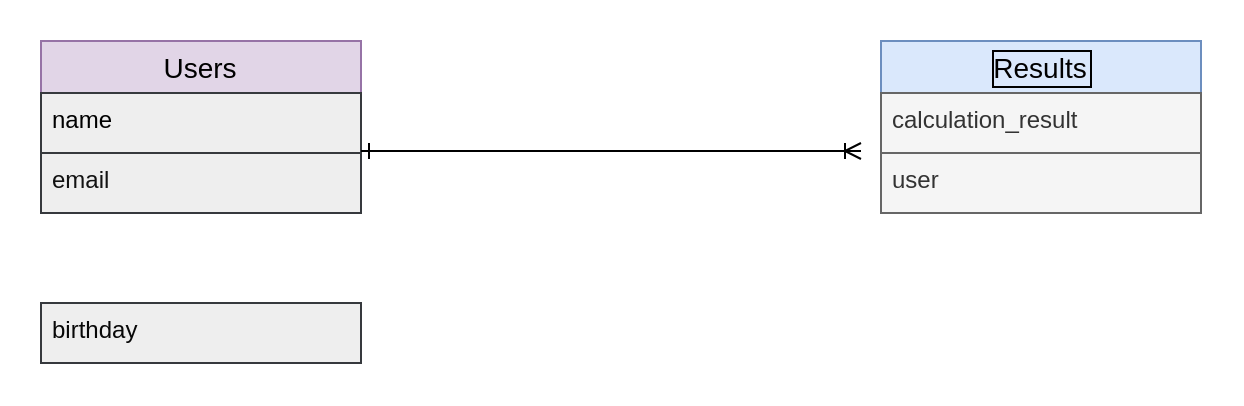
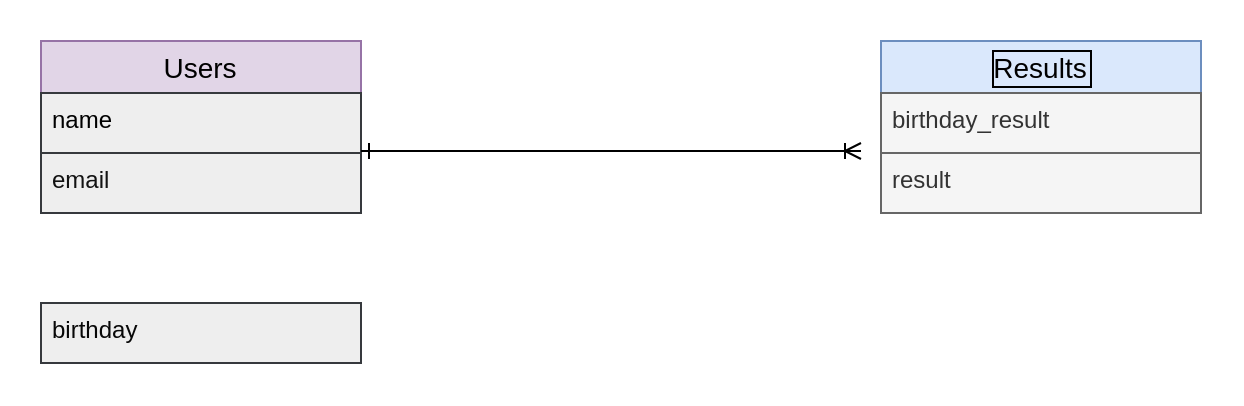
(1000, 120) -> (987, 120)
(919, 180) -> (929, 180)
